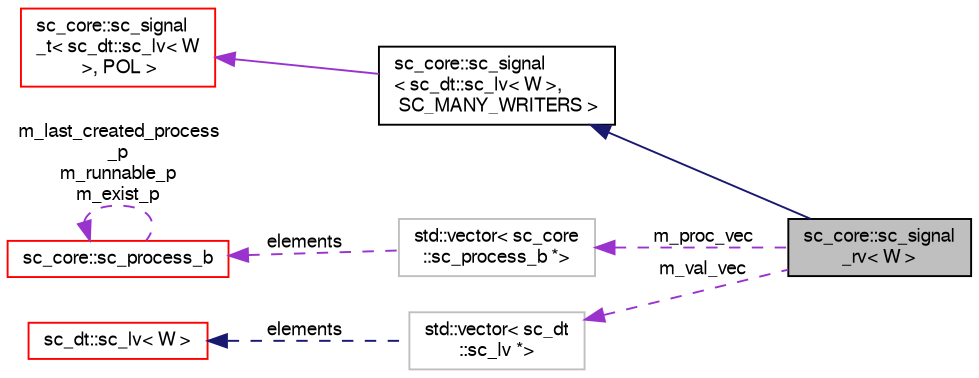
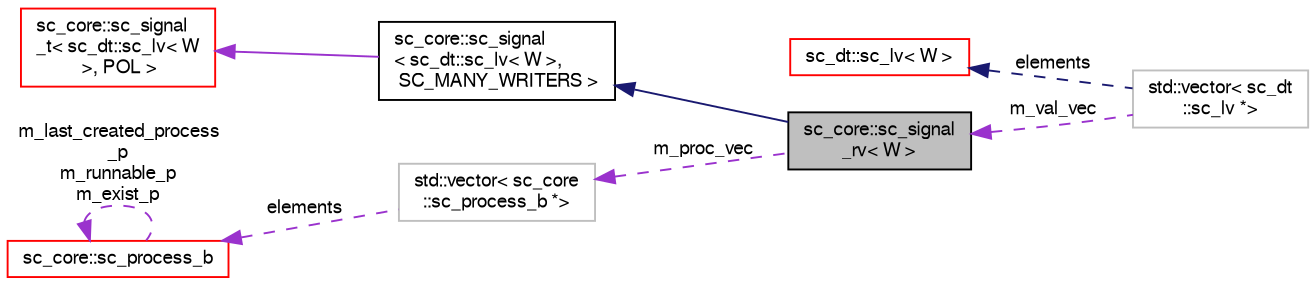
(696, 292) -> (1062, 125)
